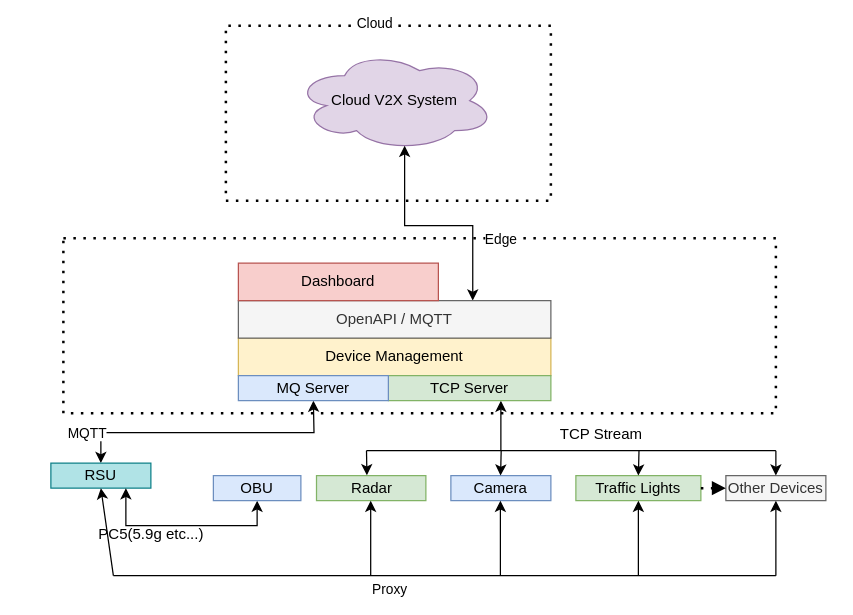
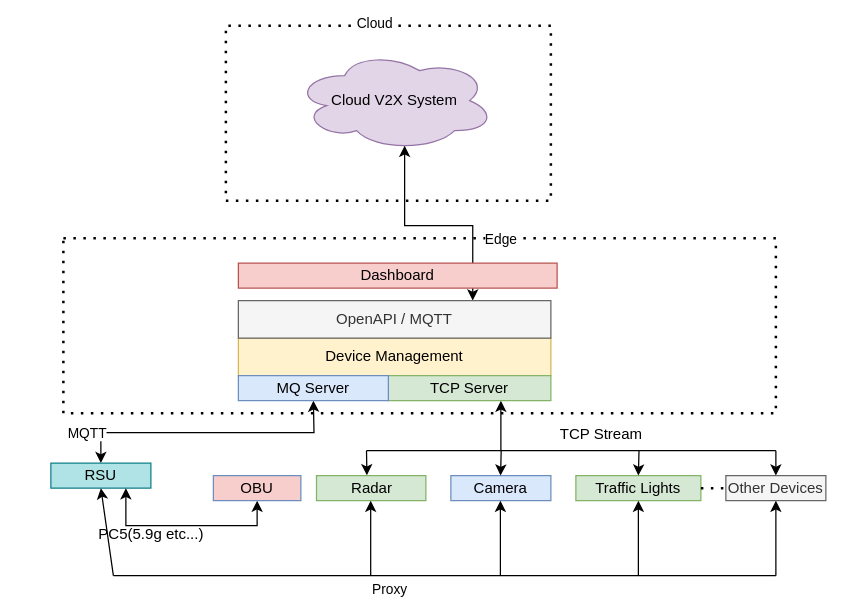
(338, 282) -> (398, 276)
(257, 488) -> (257, 488)
(711, 488) -> (718, 488)
